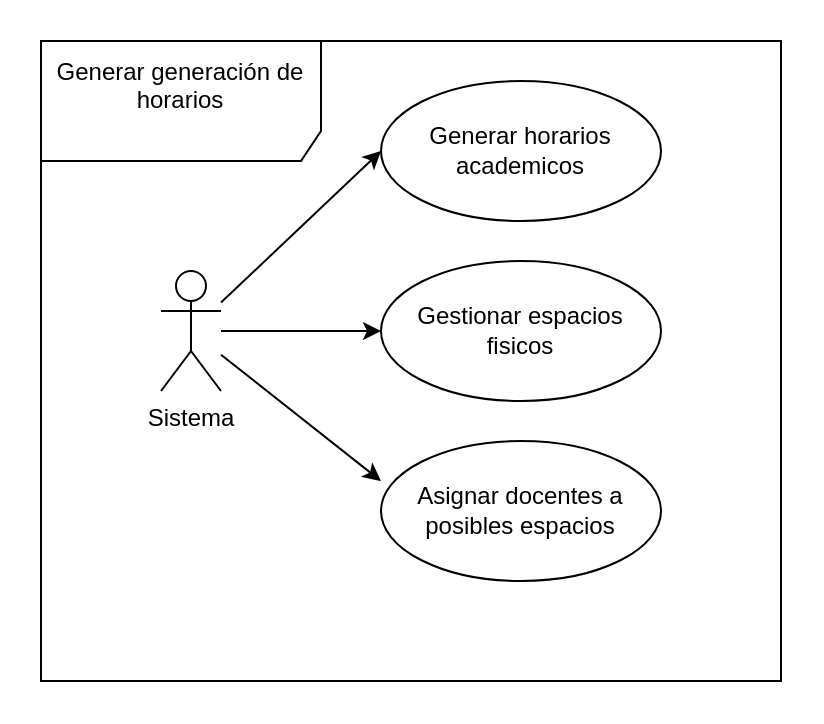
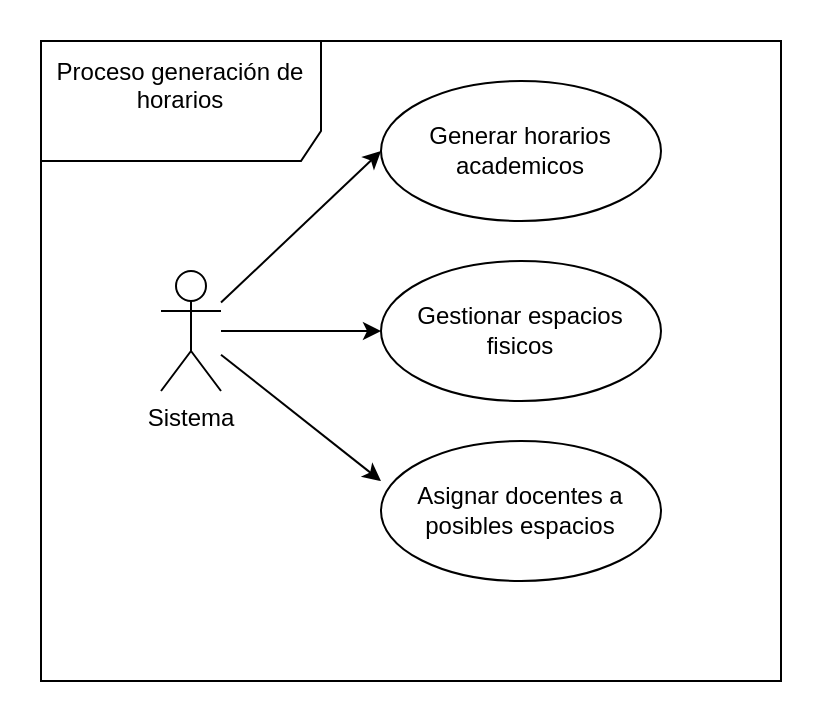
(181, 101) -> (181, 101)
